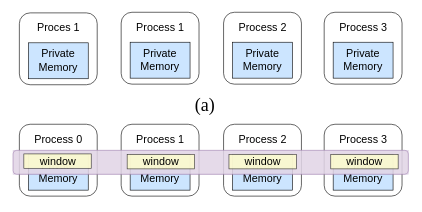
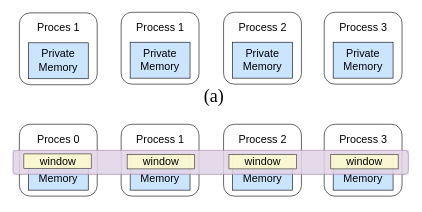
(205, 105) -> (214, 96)
(58, 140) -> (58, 140)
